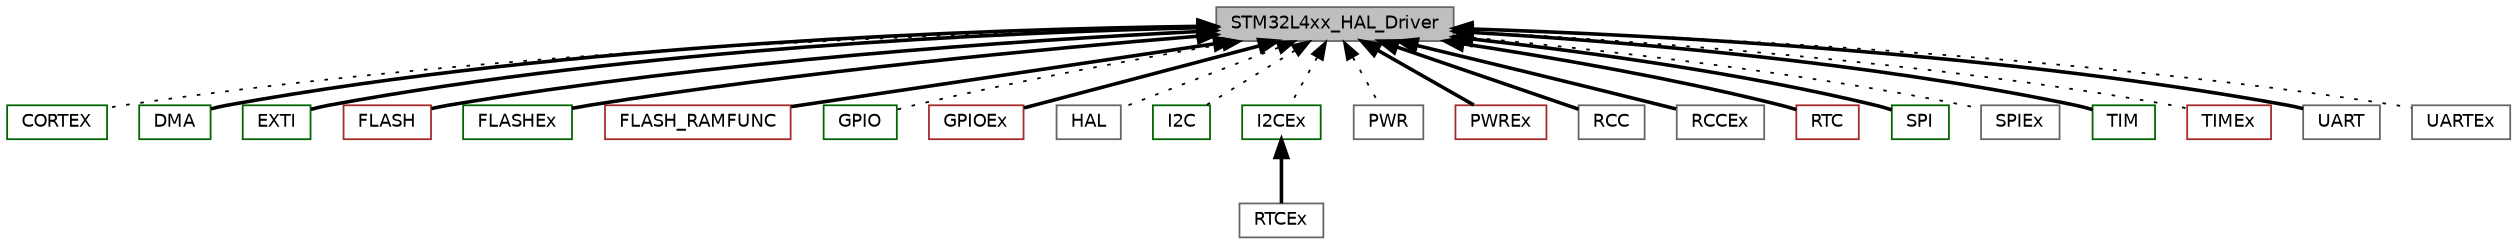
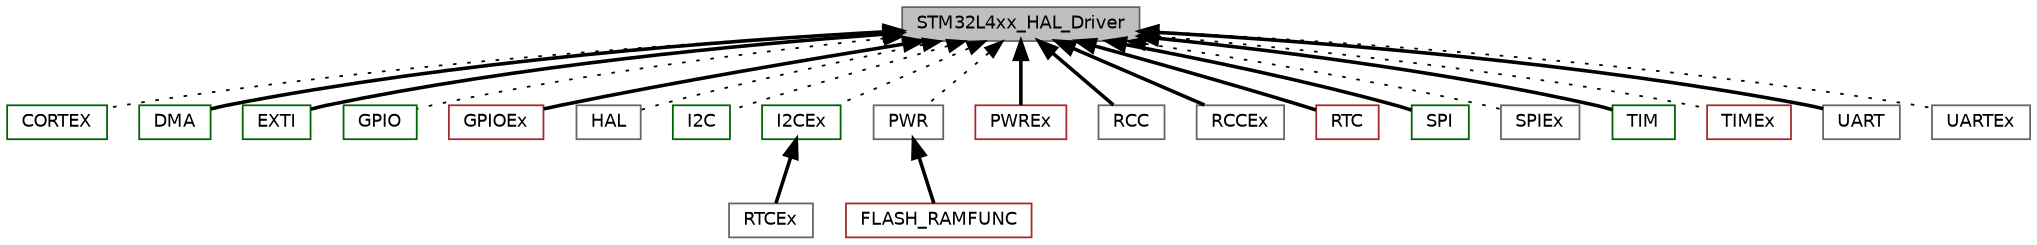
(992, 77) -> (926, 180)
(387, 122) -> none
(518, 122) -> none
